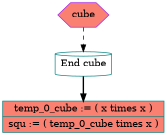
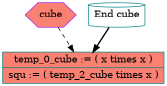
(83, 36) -> (64, 37)
(83, 124) -> (83, 75)
